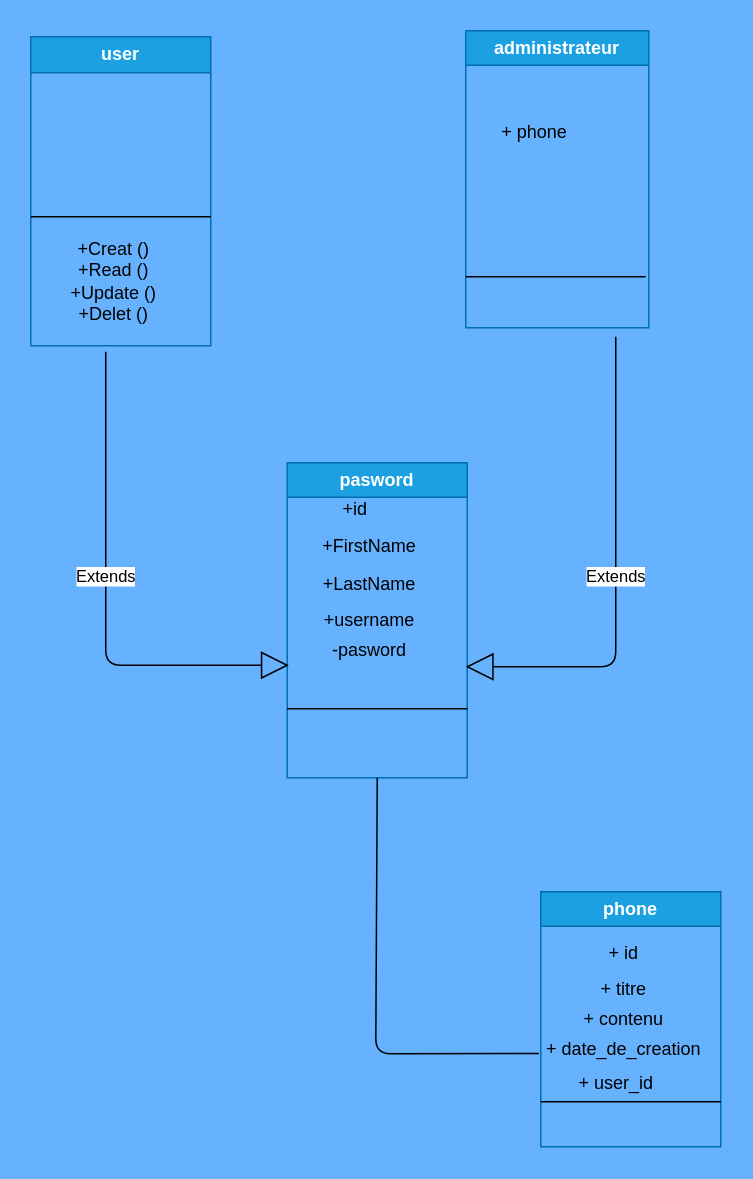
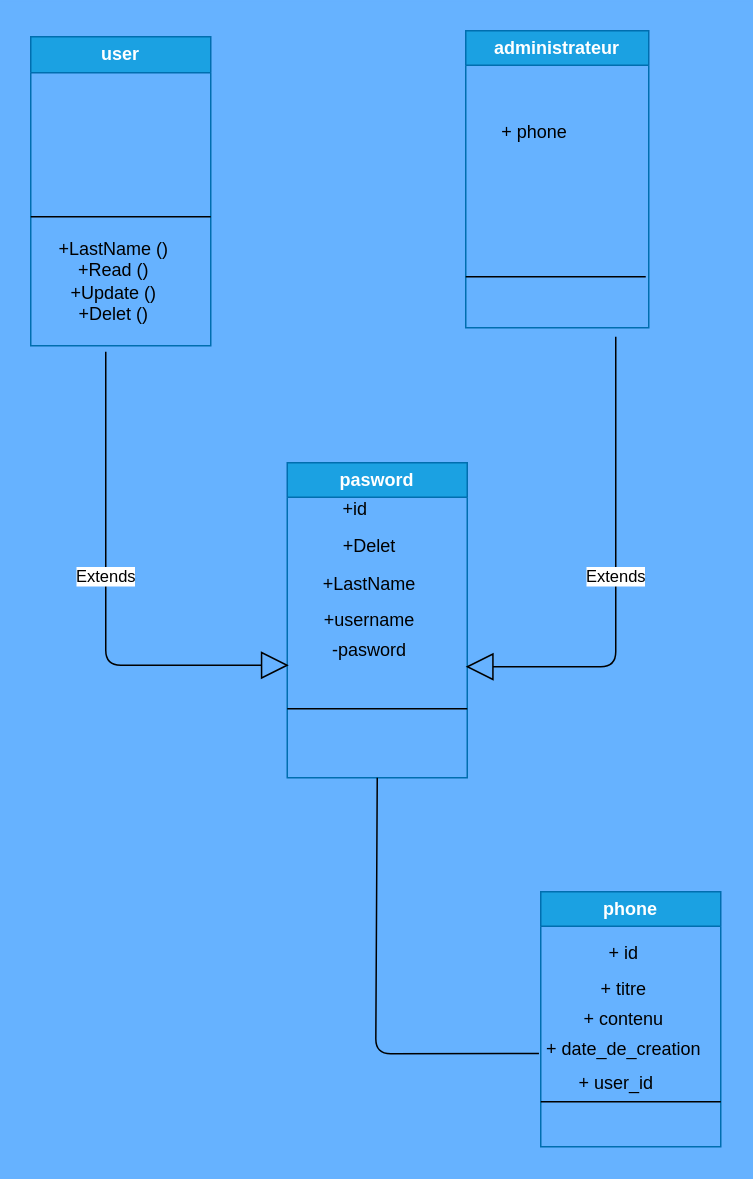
(114, 281) -> (114, 281)
(370, 547) -> (370, 547)
